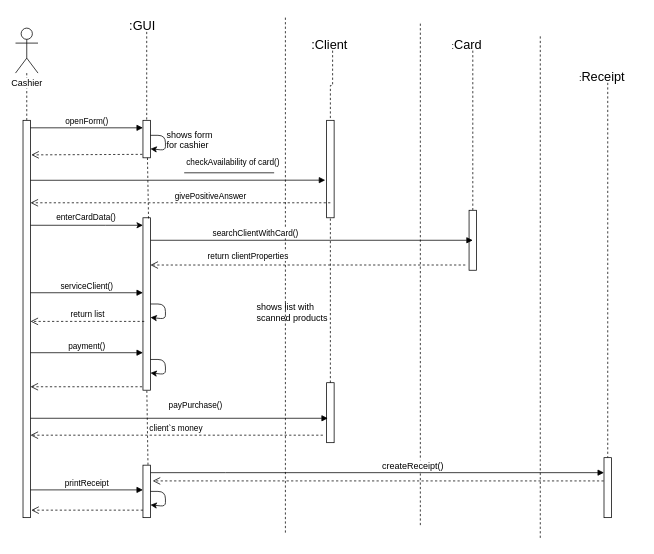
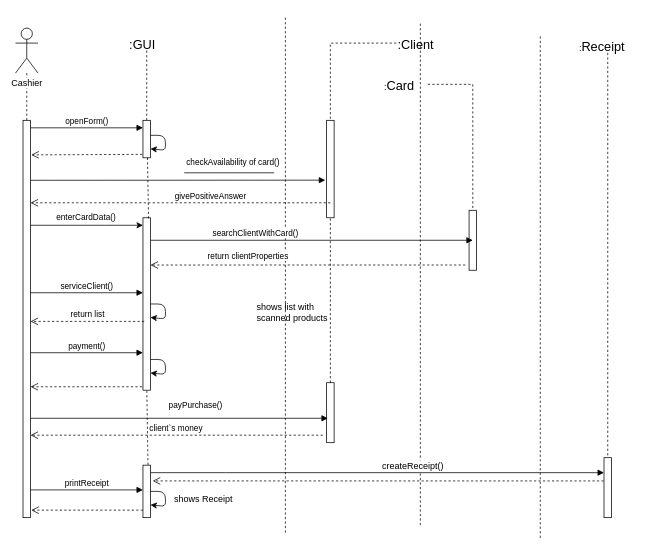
(147, 24) -> (147, 43)
(333, 43) -> (419, 43)
(473, 43) -> (405, 84)
(608, 75) -> (608, 45)
(195, 139) -> none
none -> (207, 499)
